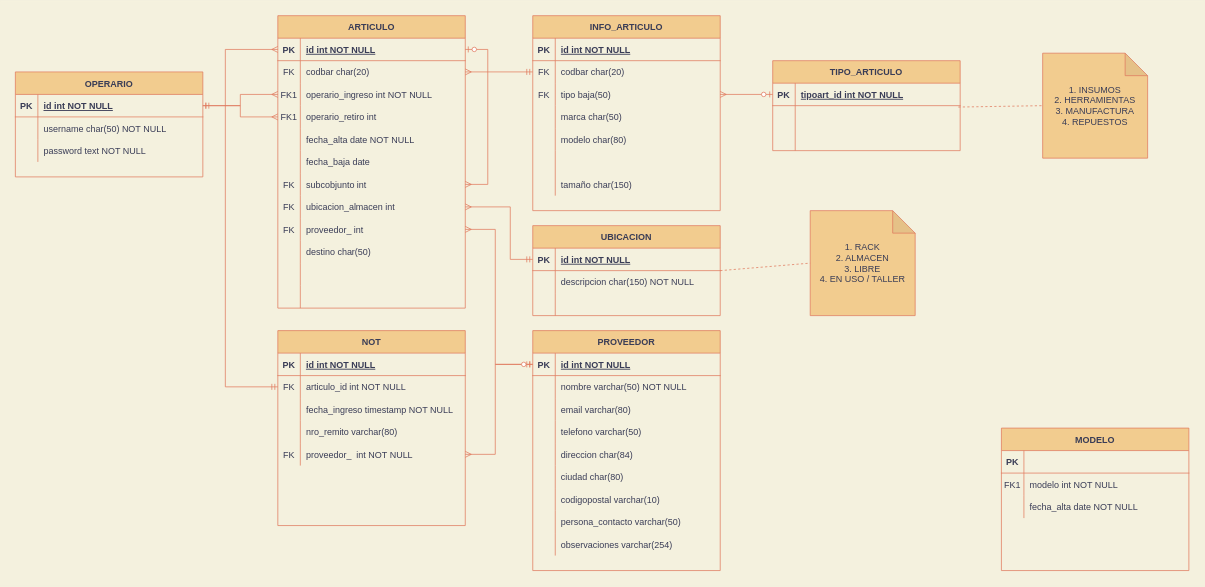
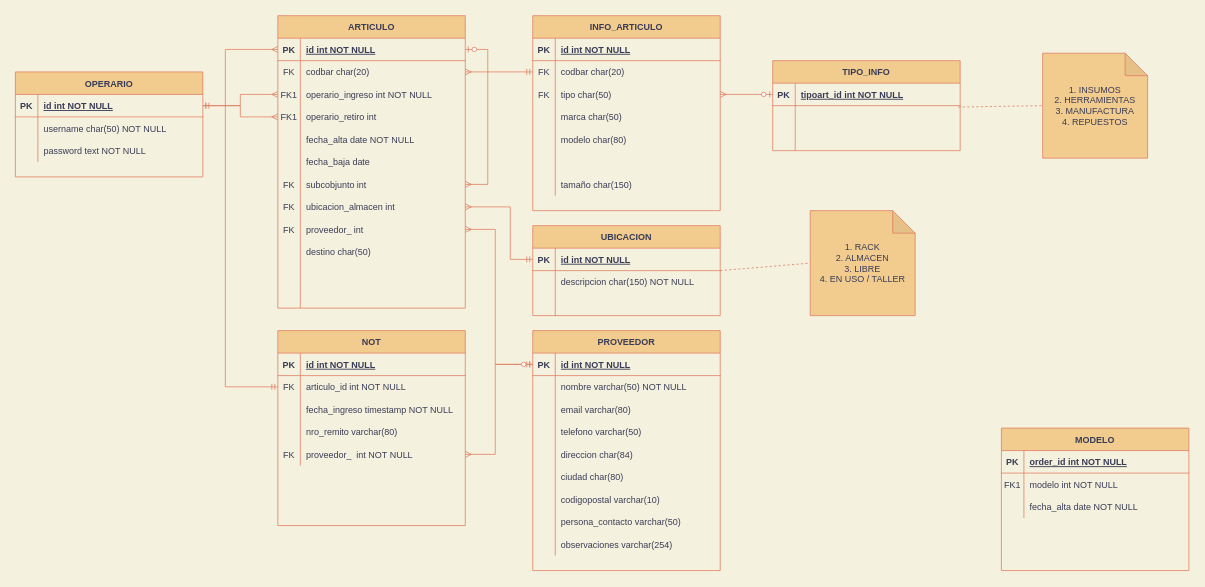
(866, 72) -> (866, 72)
(591, 95) -> (591, 95)
none -> (1107, 462)
